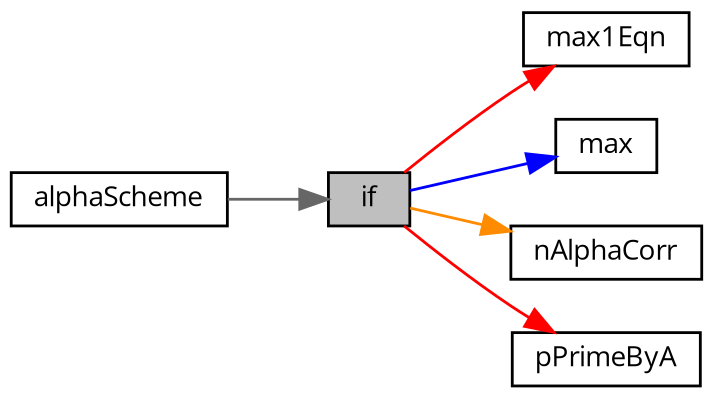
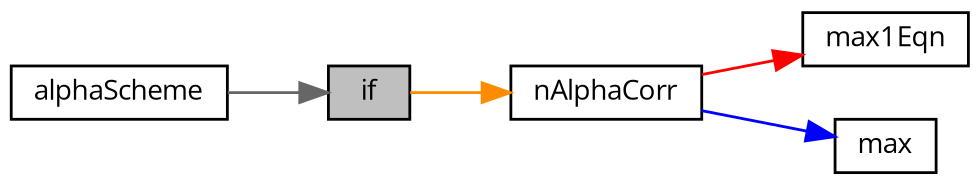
(465, 125) -> (738, 68)
(469, 177) -> (754, 121)
(606, 359) -> none
